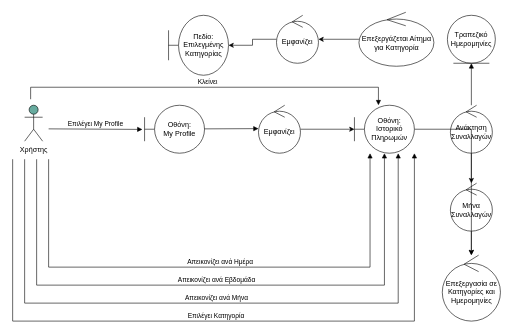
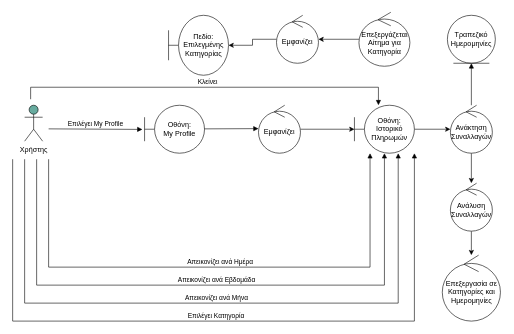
(396, 39) -> (384, 39)
(471, 205) -> (444, 129)
(471, 210) -> (471, 210)
